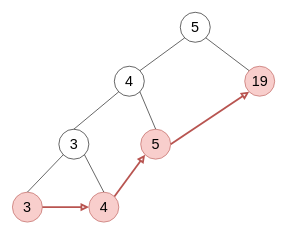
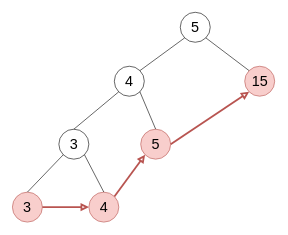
(260, 81) -> (260, 81)
